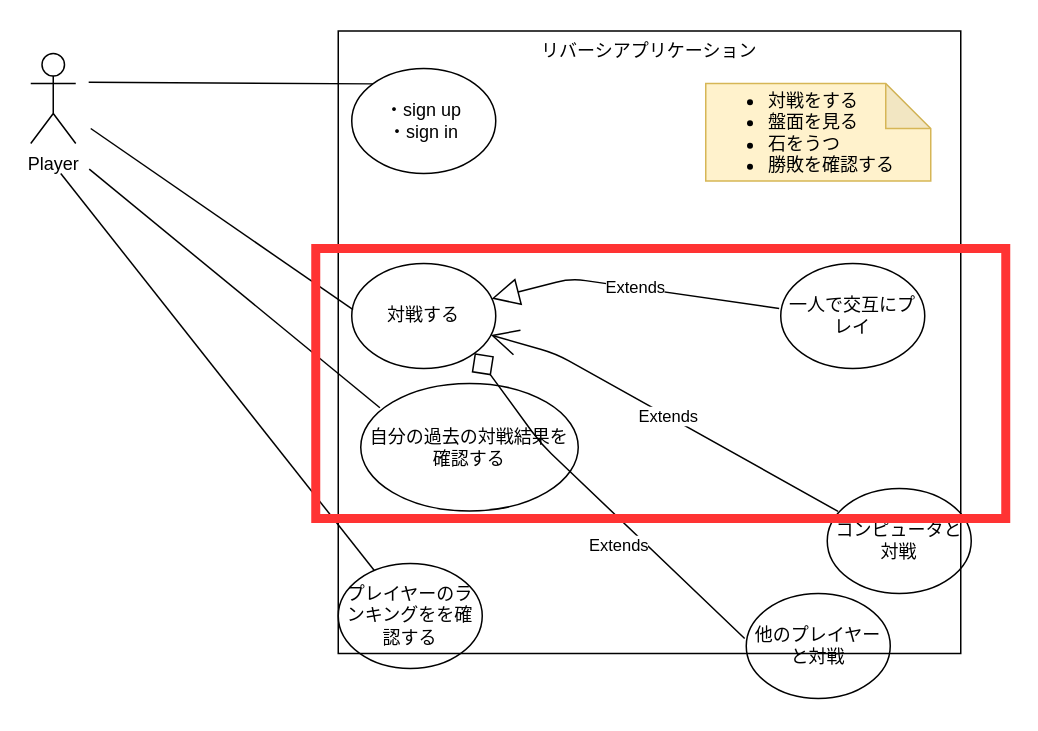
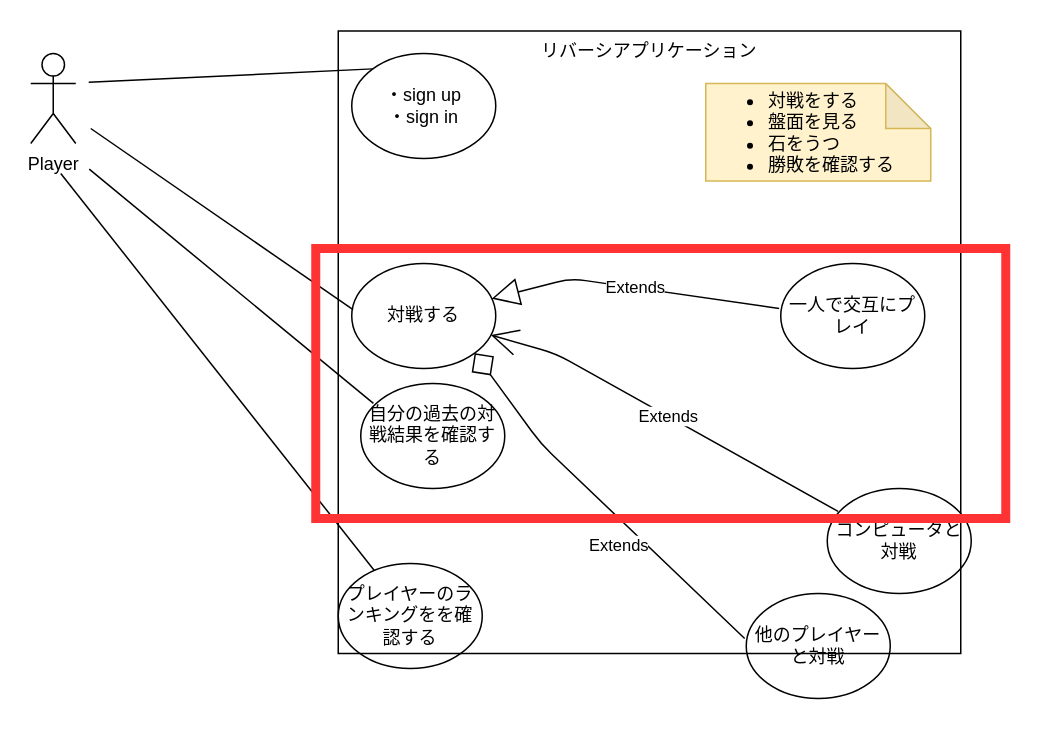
(424, 121) -> (424, 106)
(470, 447) -> (433, 436)
